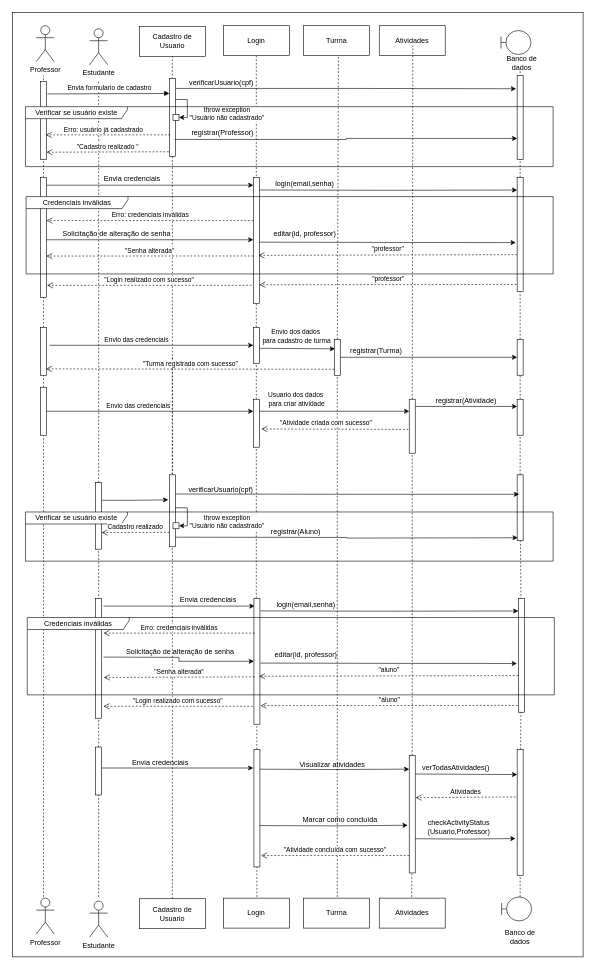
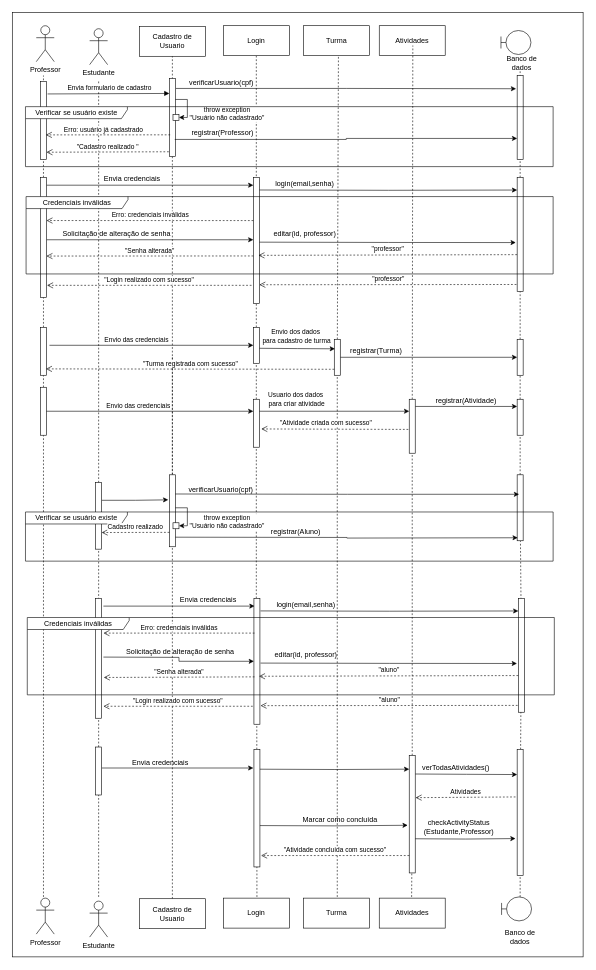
(333, 765) -> none
(459, 828) -> (459, 828)
